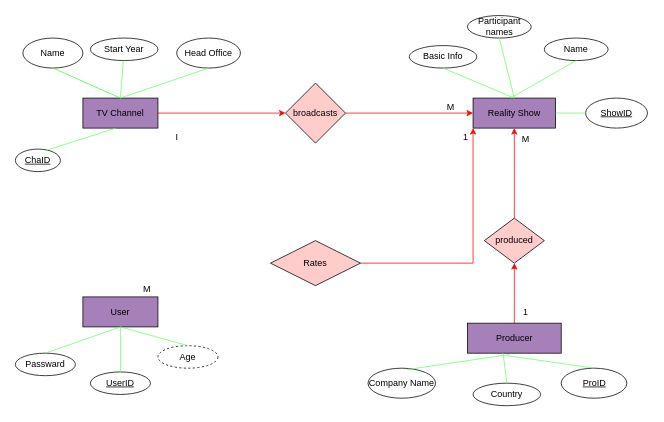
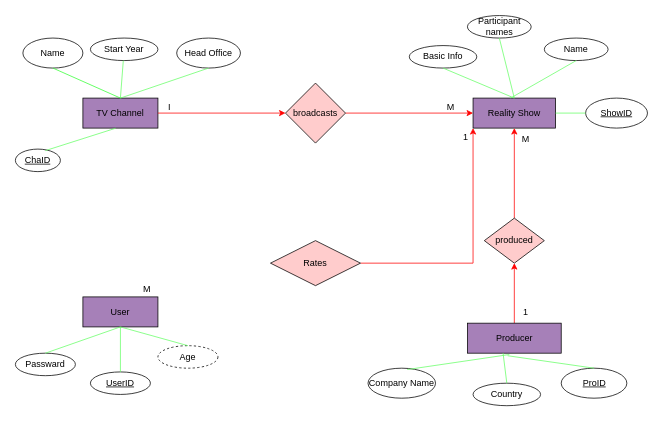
(177, 138) -> (169, 108)
